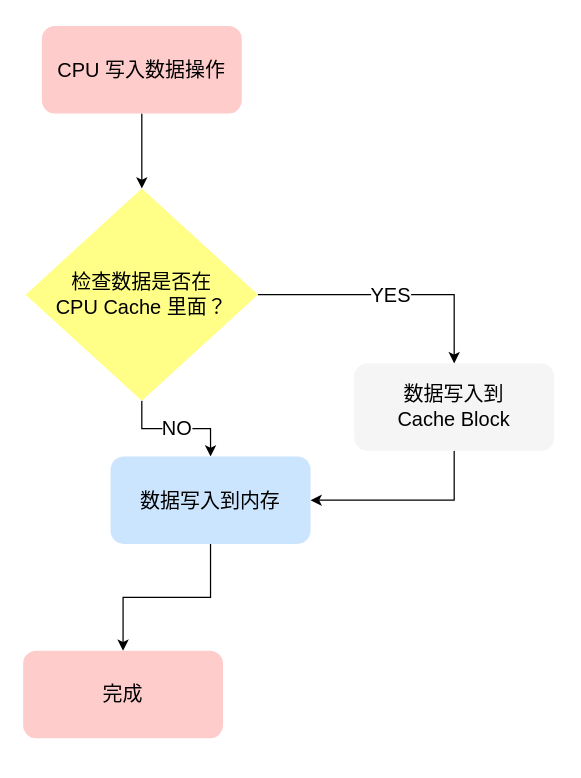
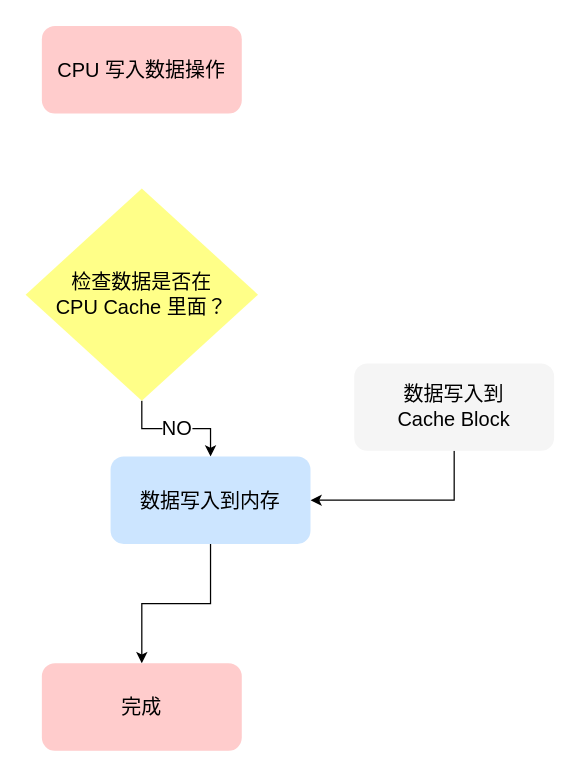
(142, 146) -> none
(386, 294) -> none
(123, 694) -> (142, 707)
